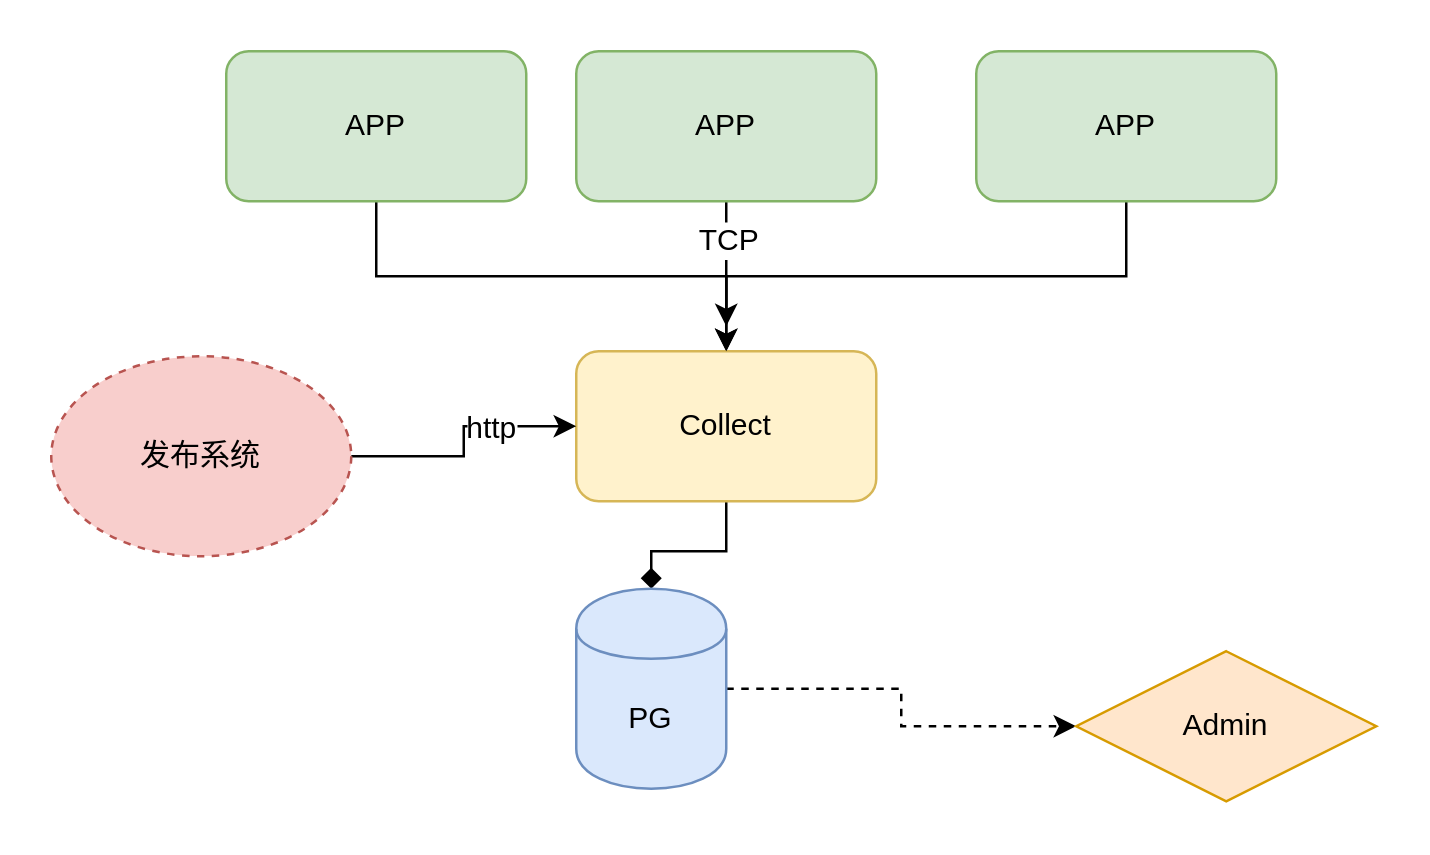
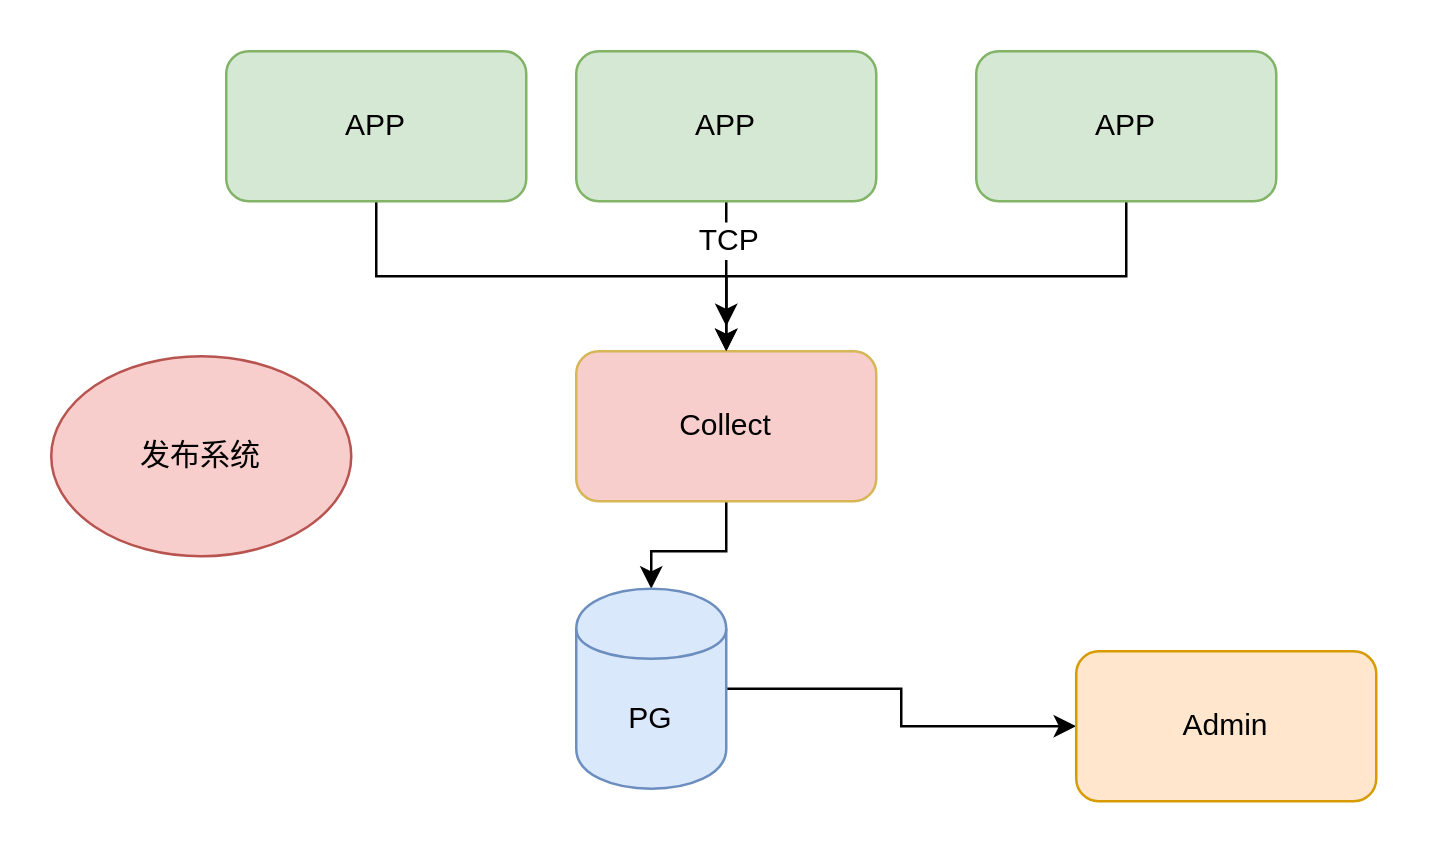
(726, 426) -> (726, 426)
(464, 449) -> none
(201, 456) -> (201, 456)
(651, 568) -> (651, 569)
(901, 702) -> (901, 702)
(1226, 726) -> (1226, 726)
